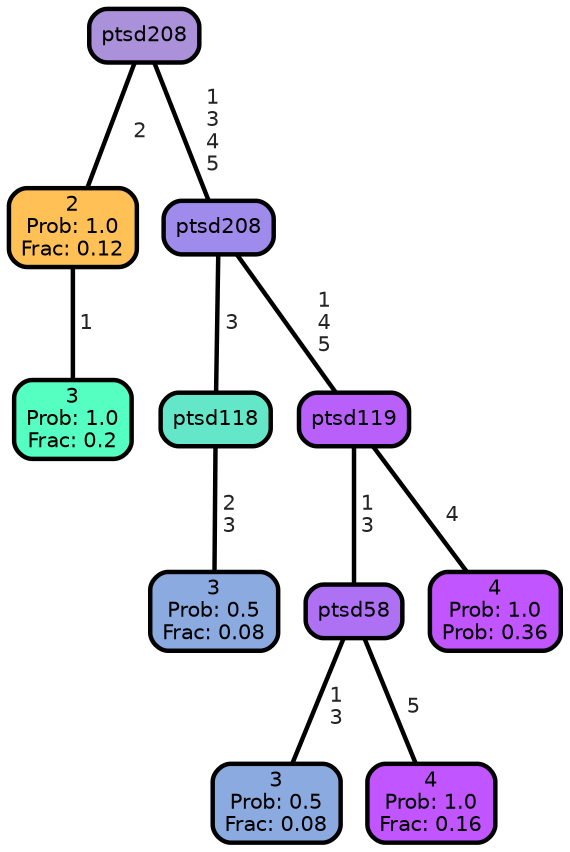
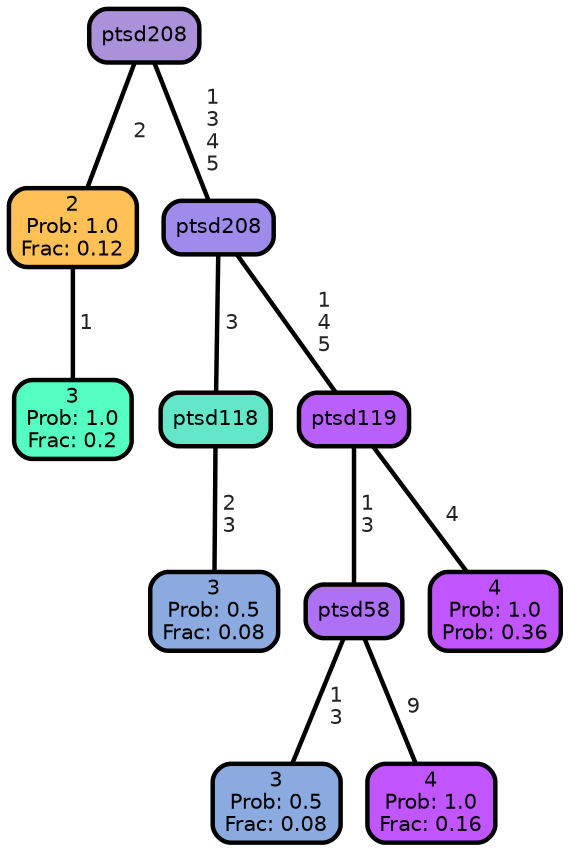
(411, 707) -> (411, 707)
